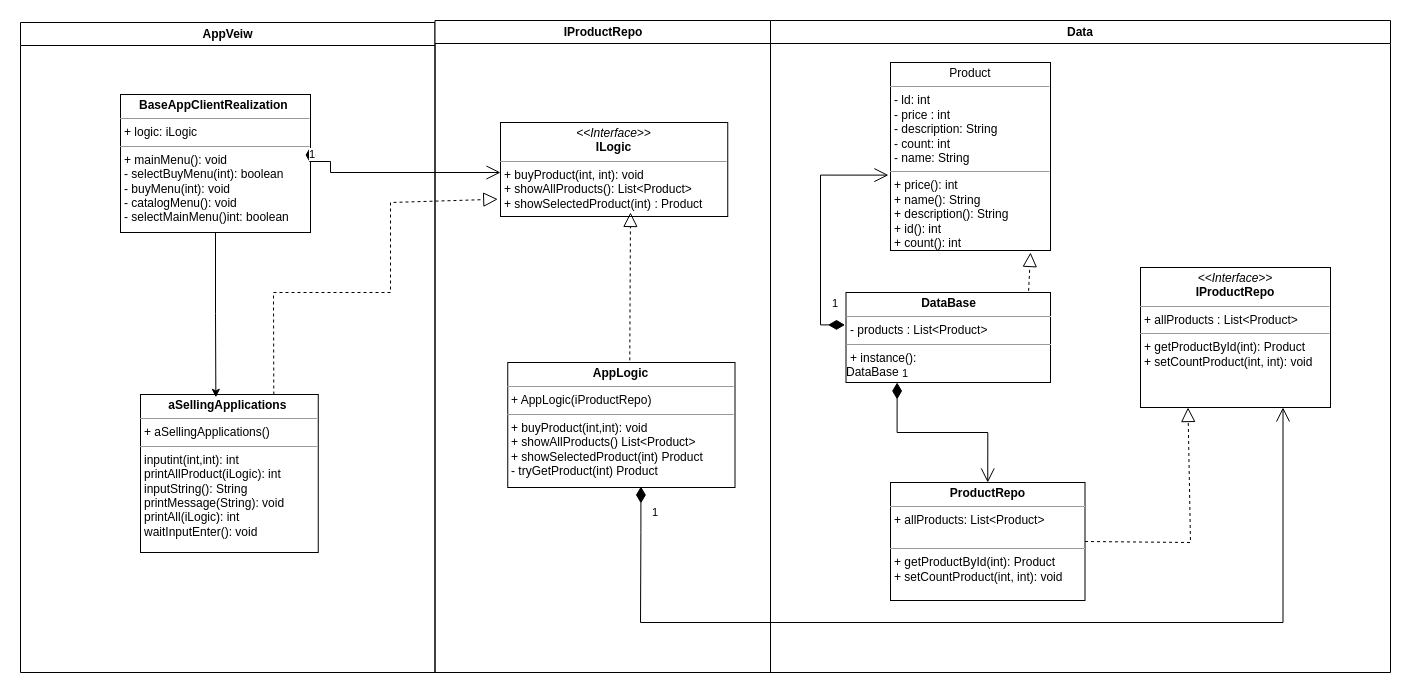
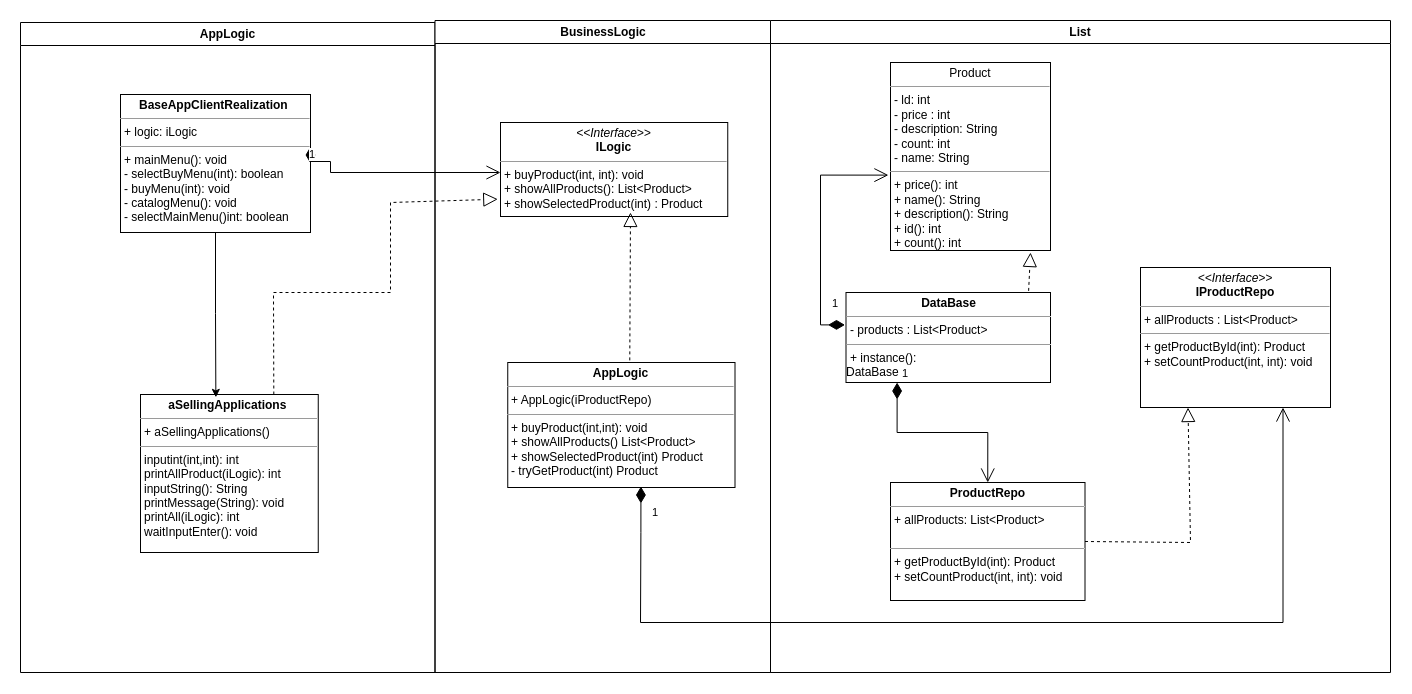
(604, 33) -> (604, 33)
(1081, 33) -> (1081, 33)
(228, 35) -> (228, 35)
